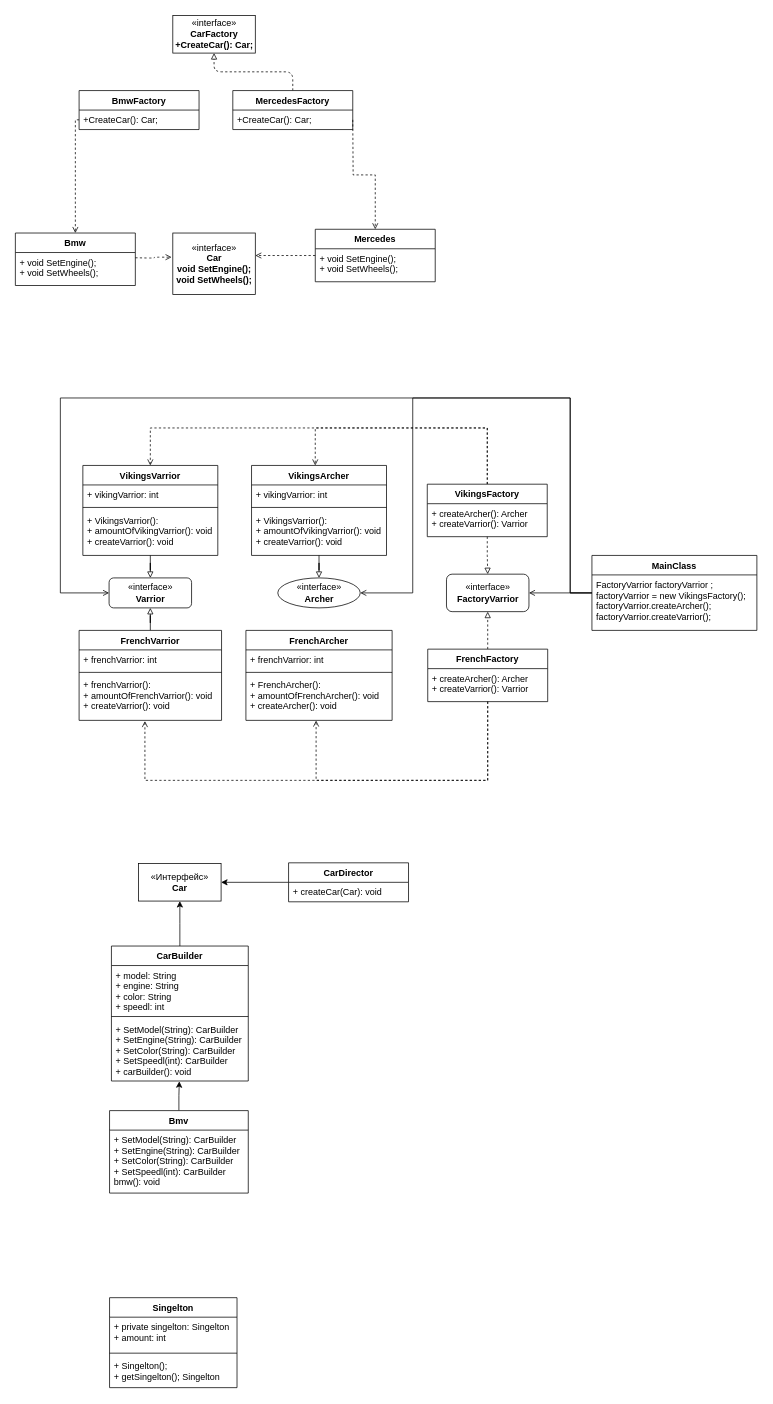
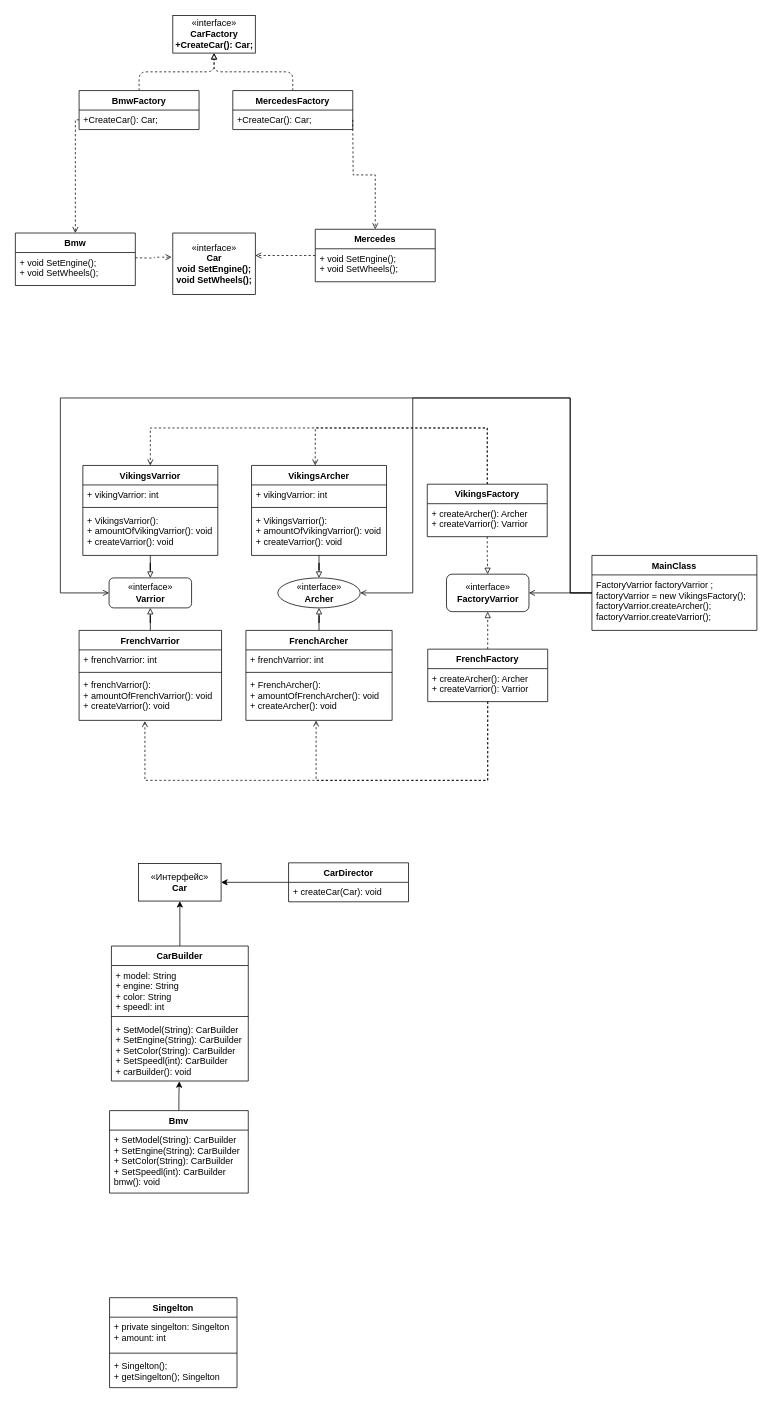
none -> (169, 72)
none -> (319, 619)
